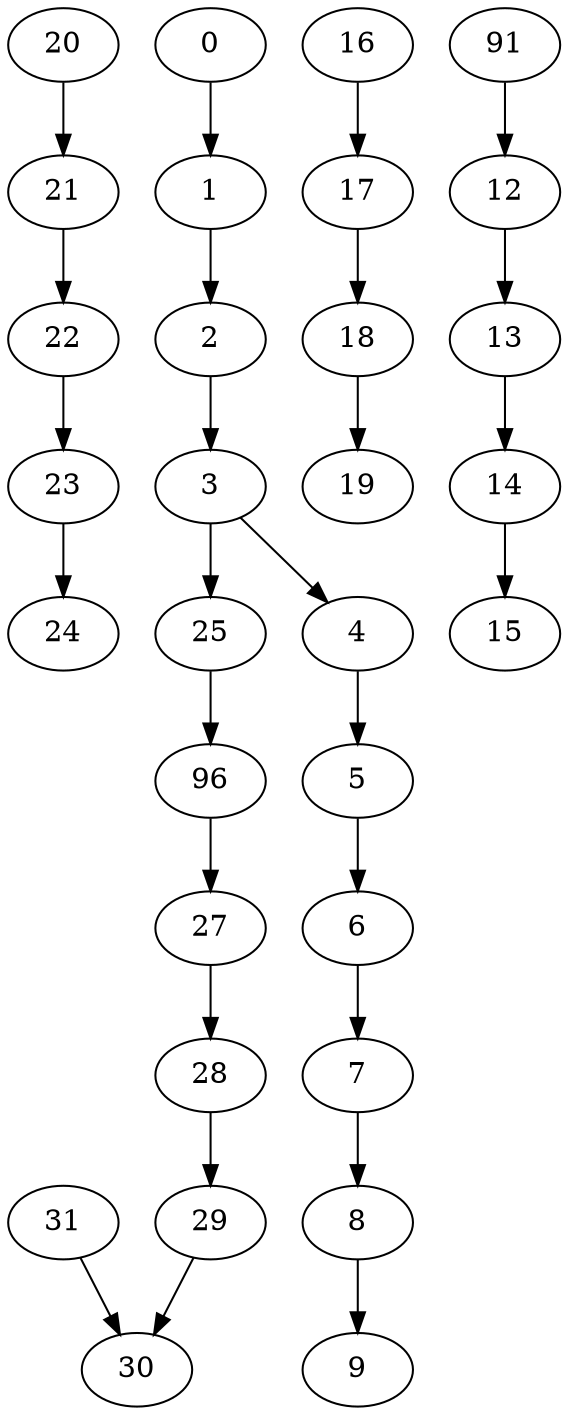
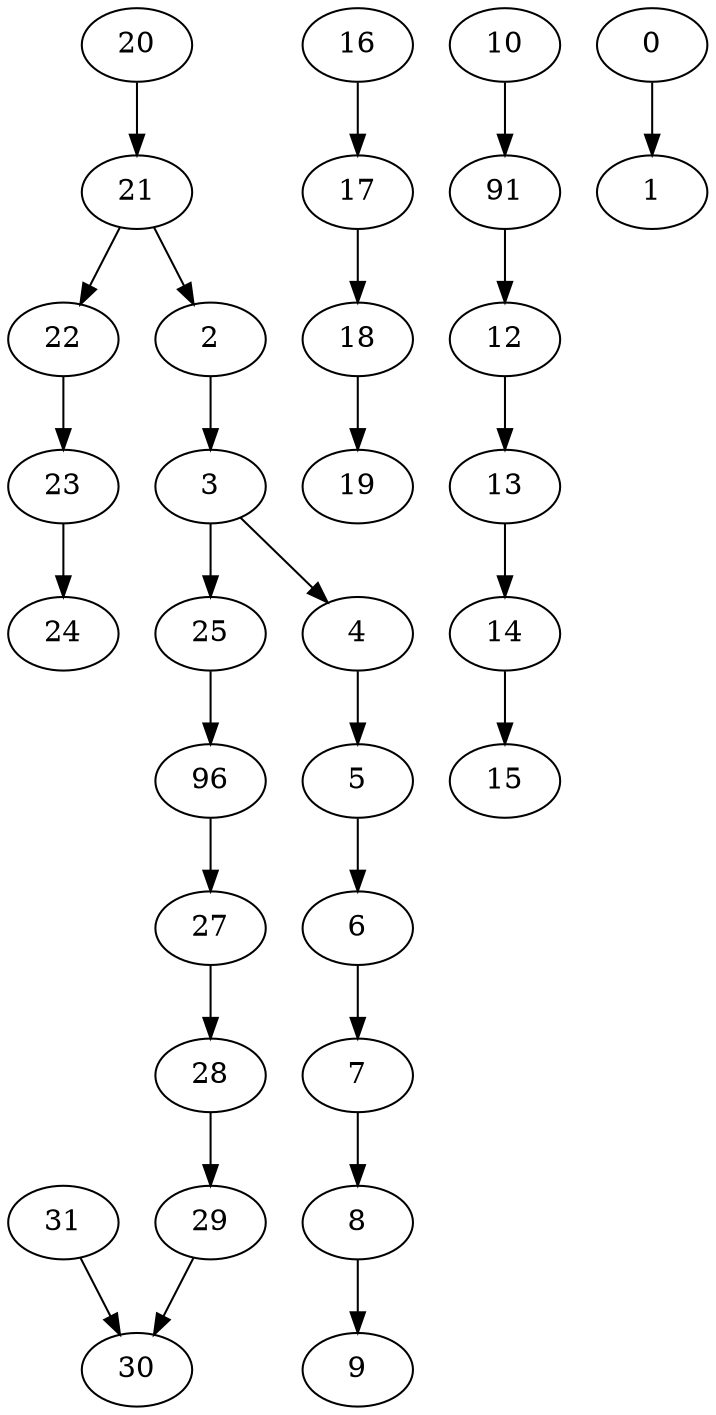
none -> (505, 45)
(211, 256) -> (169, 257)
